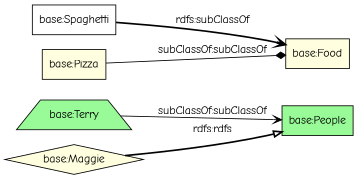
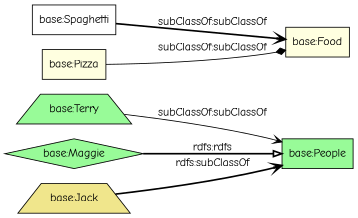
(213, 20) -> (213, 22)
(74, 159) -> (74, 154)
none -> (74, 198)
